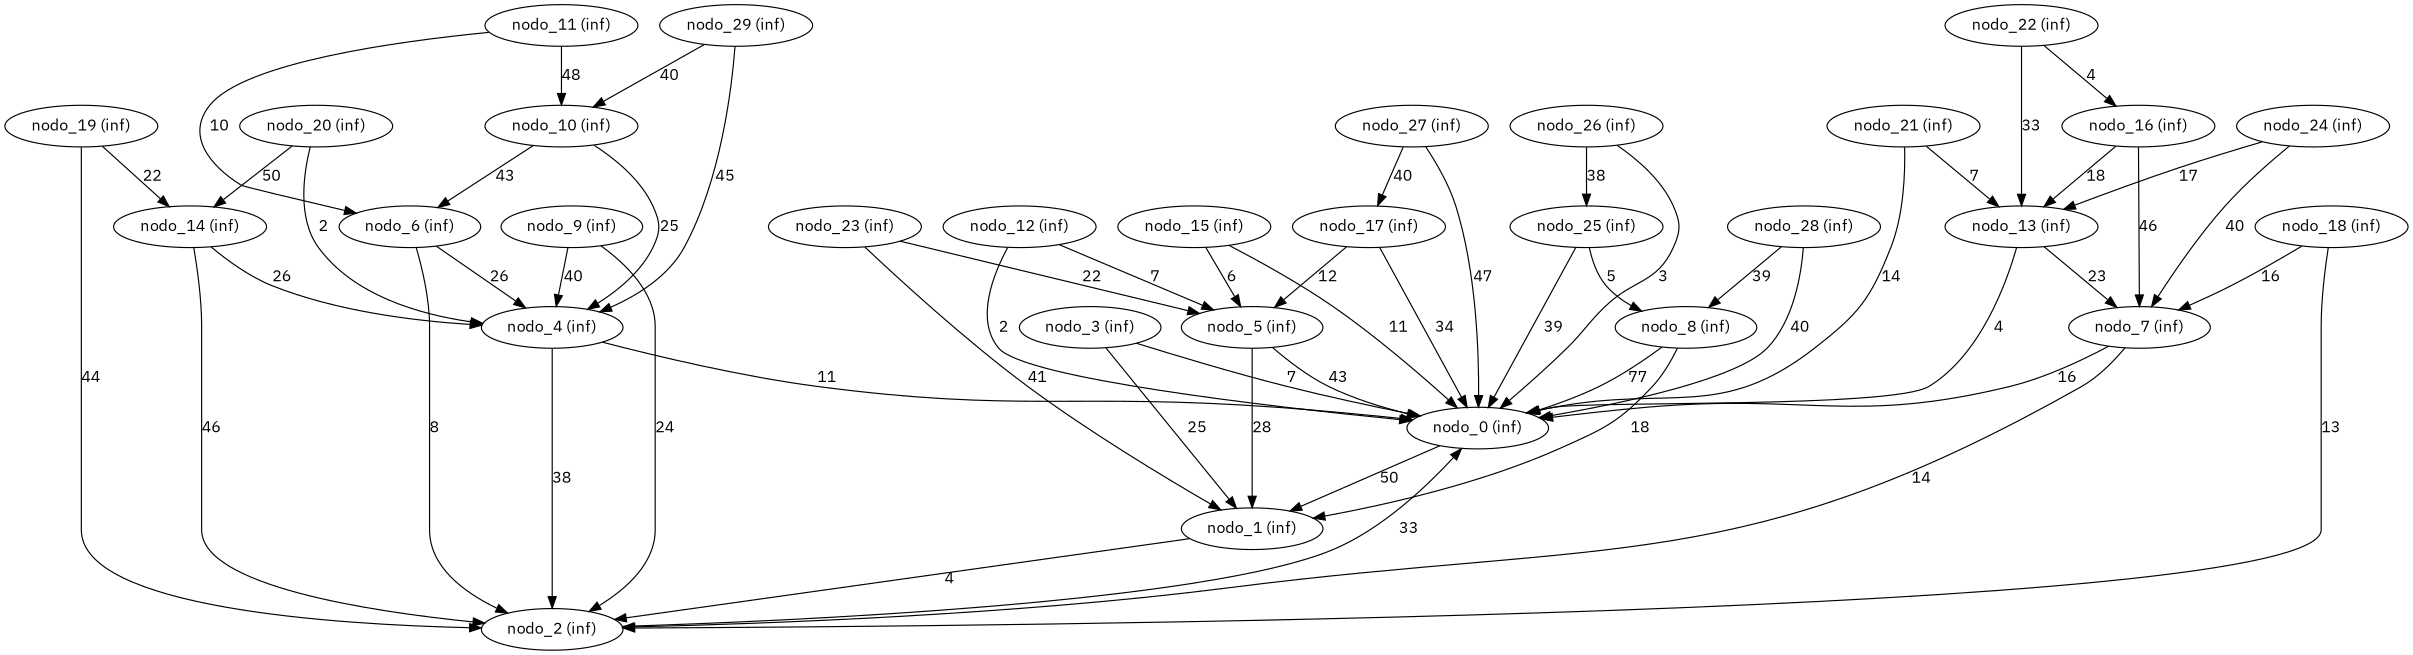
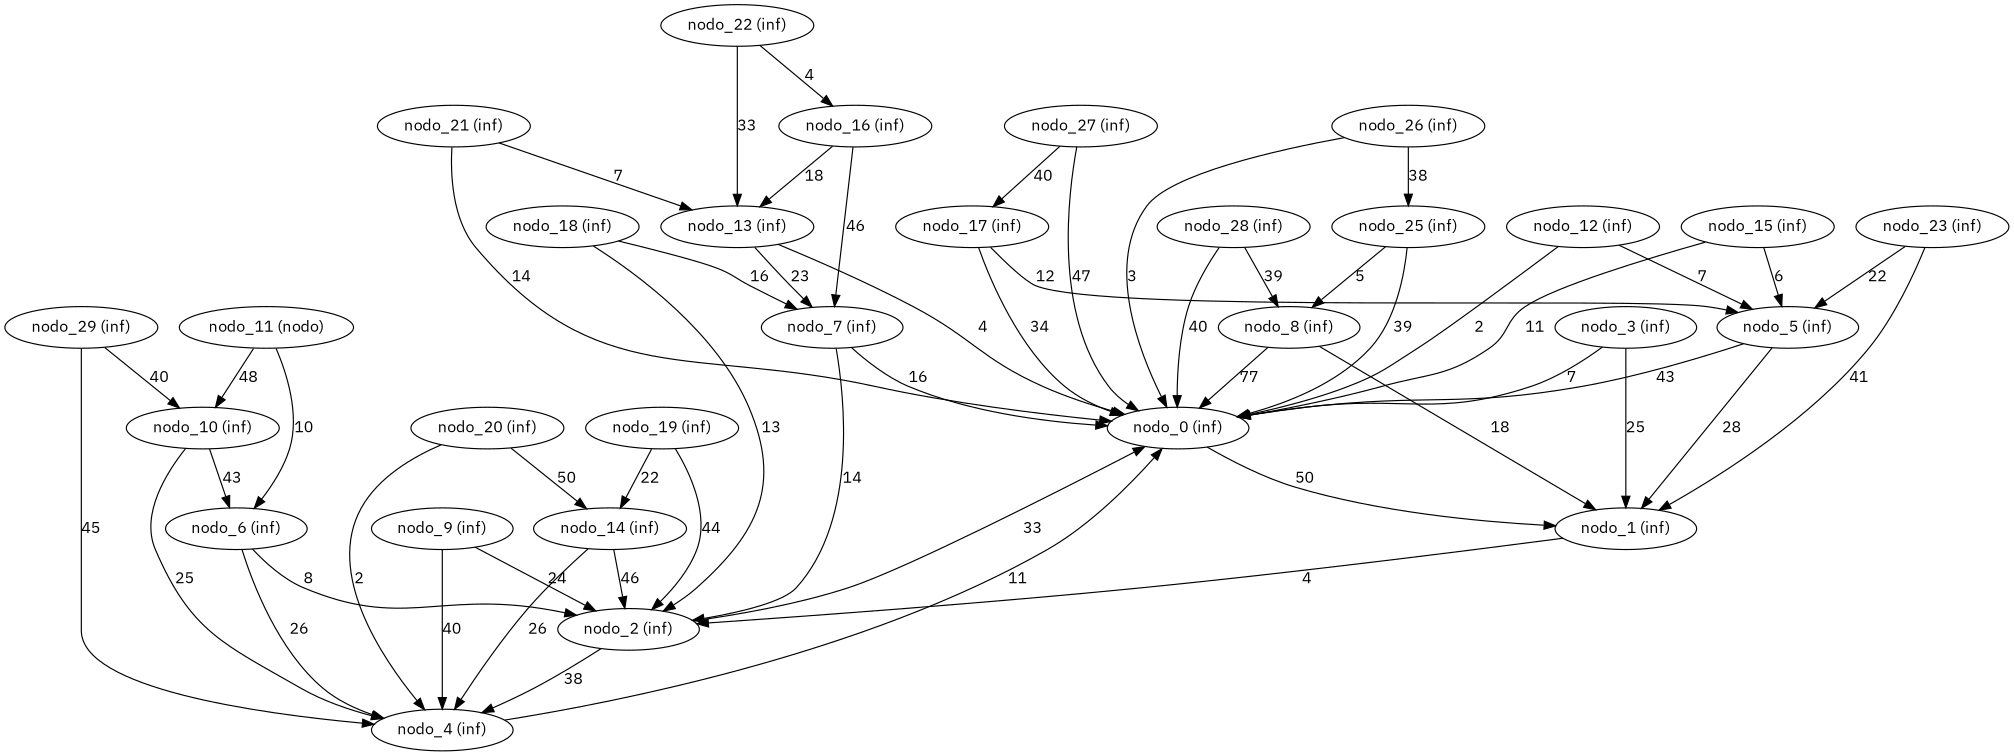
(561, 25) -> (266, 327)
(2313, 126) -> none
(552, 473) -> (548, 681)
